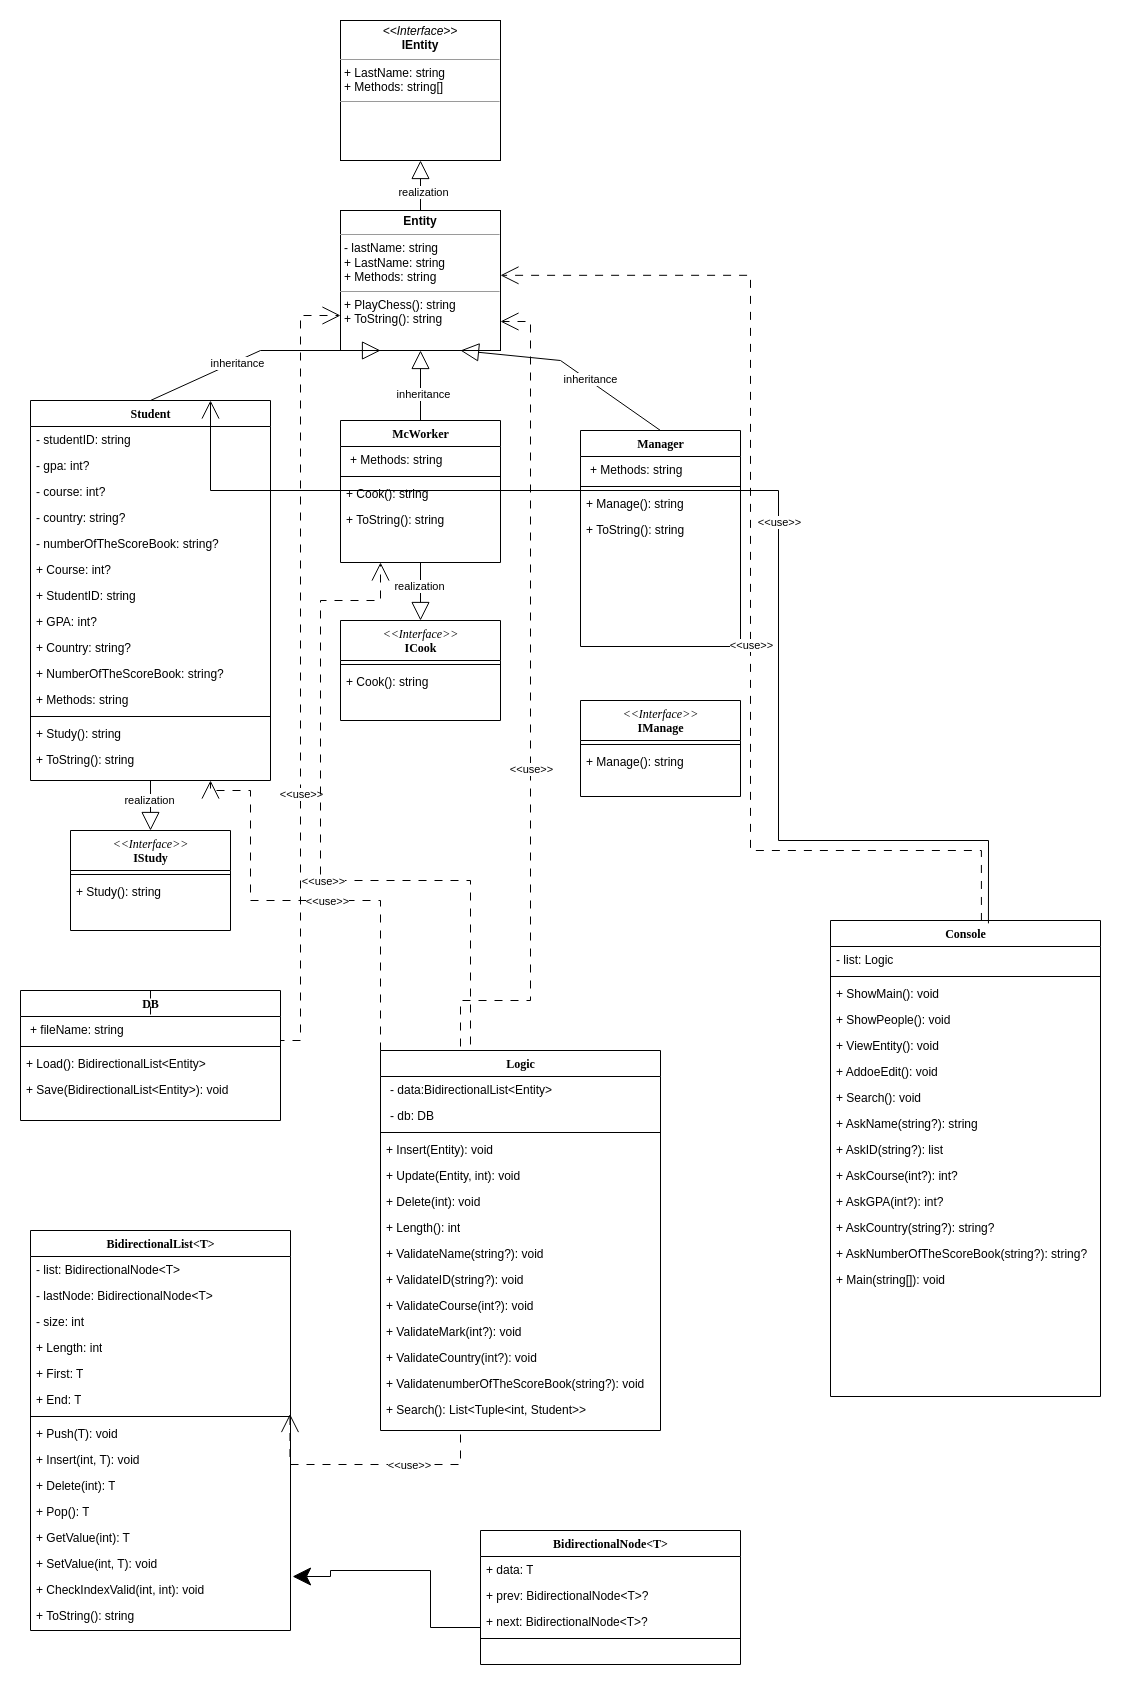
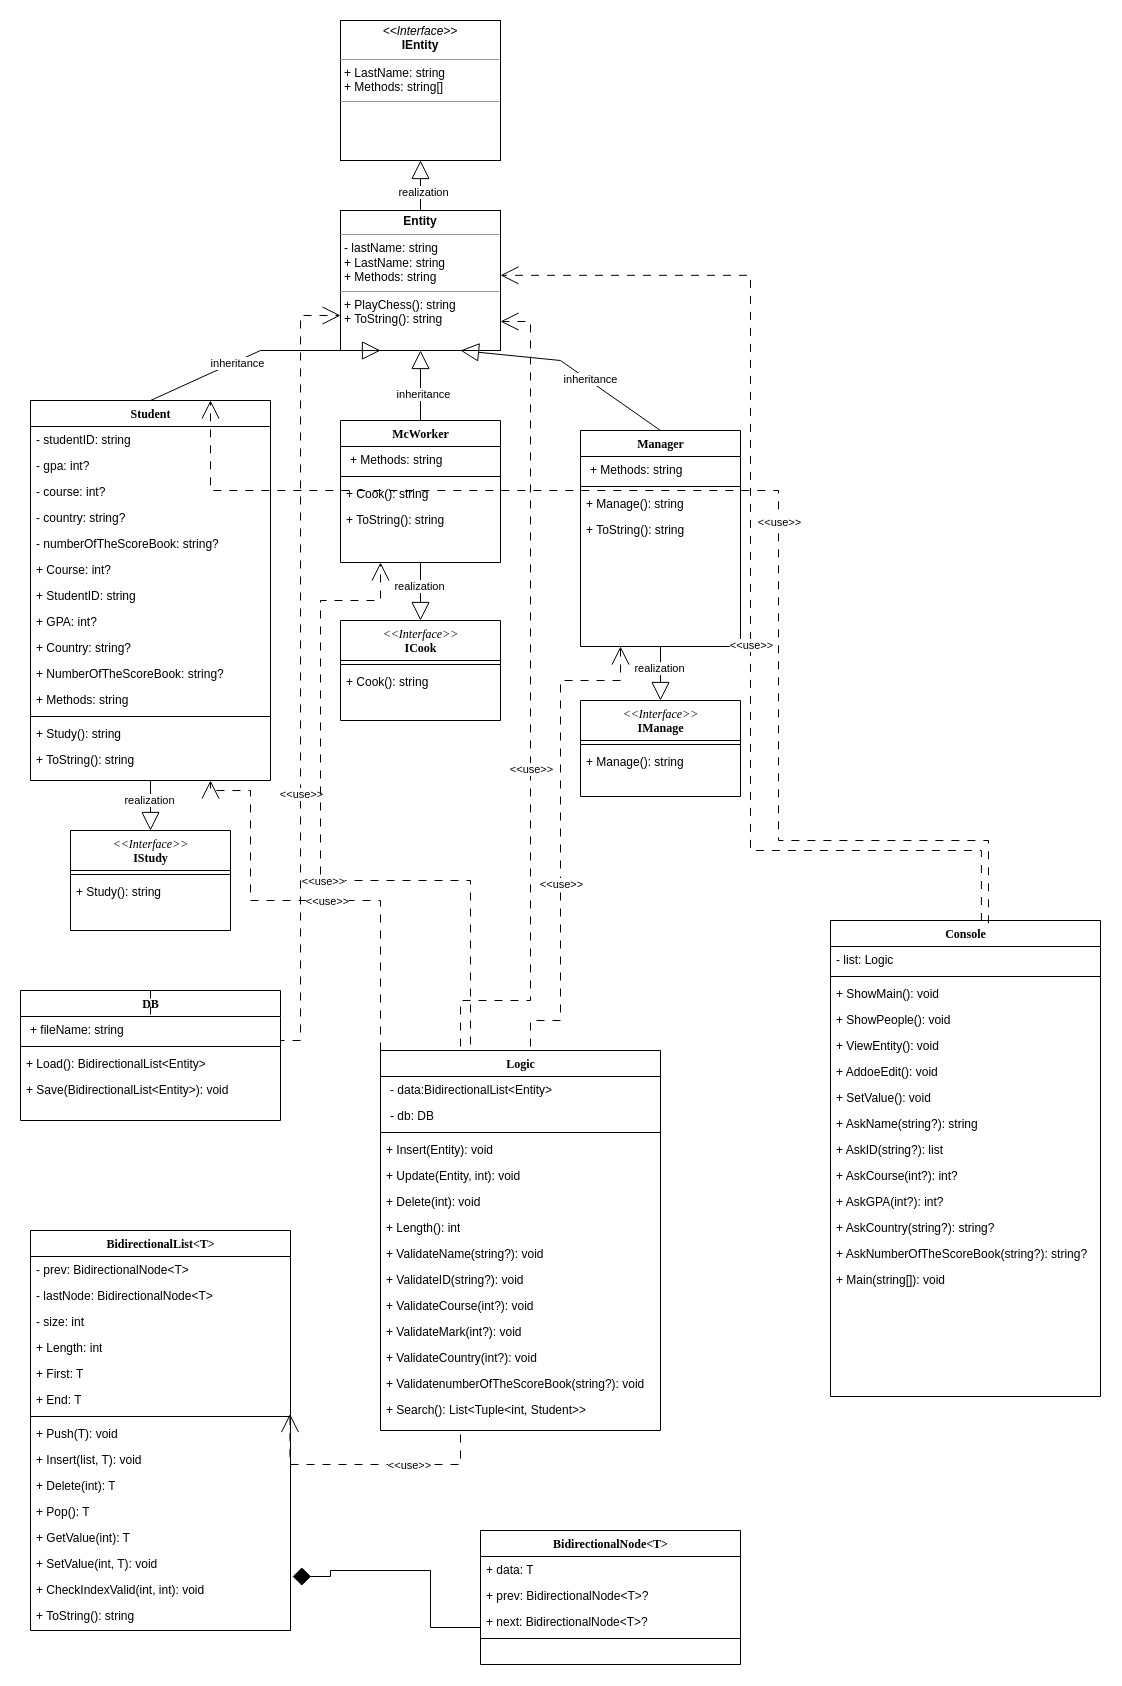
(465, 491) -> (465, 491)
none -> (661, 664)
none -> (561, 834)
(884, 1099) -> (889, 1099)
(117, 1271) -> (120, 1271)
(100, 1461) -> (101, 1461)
(309, 1577) -> (311, 1577)
